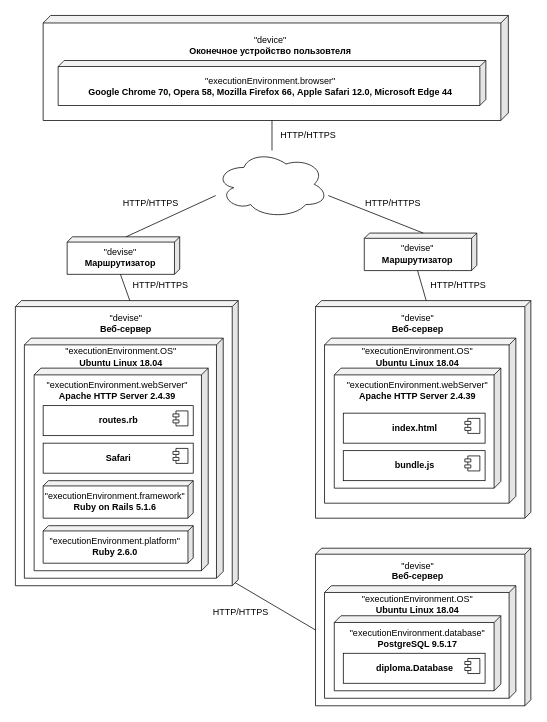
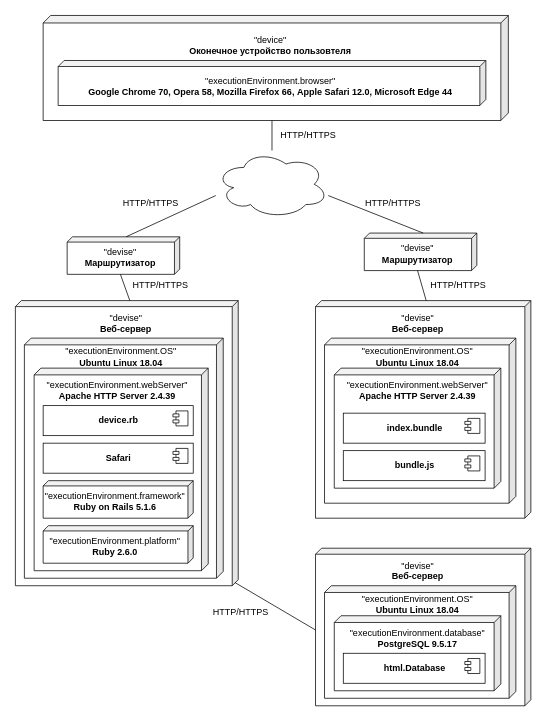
(119, 420) -> (119, 420)
(415, 428) -> (415, 428)
(415, 668) -> (415, 668)
